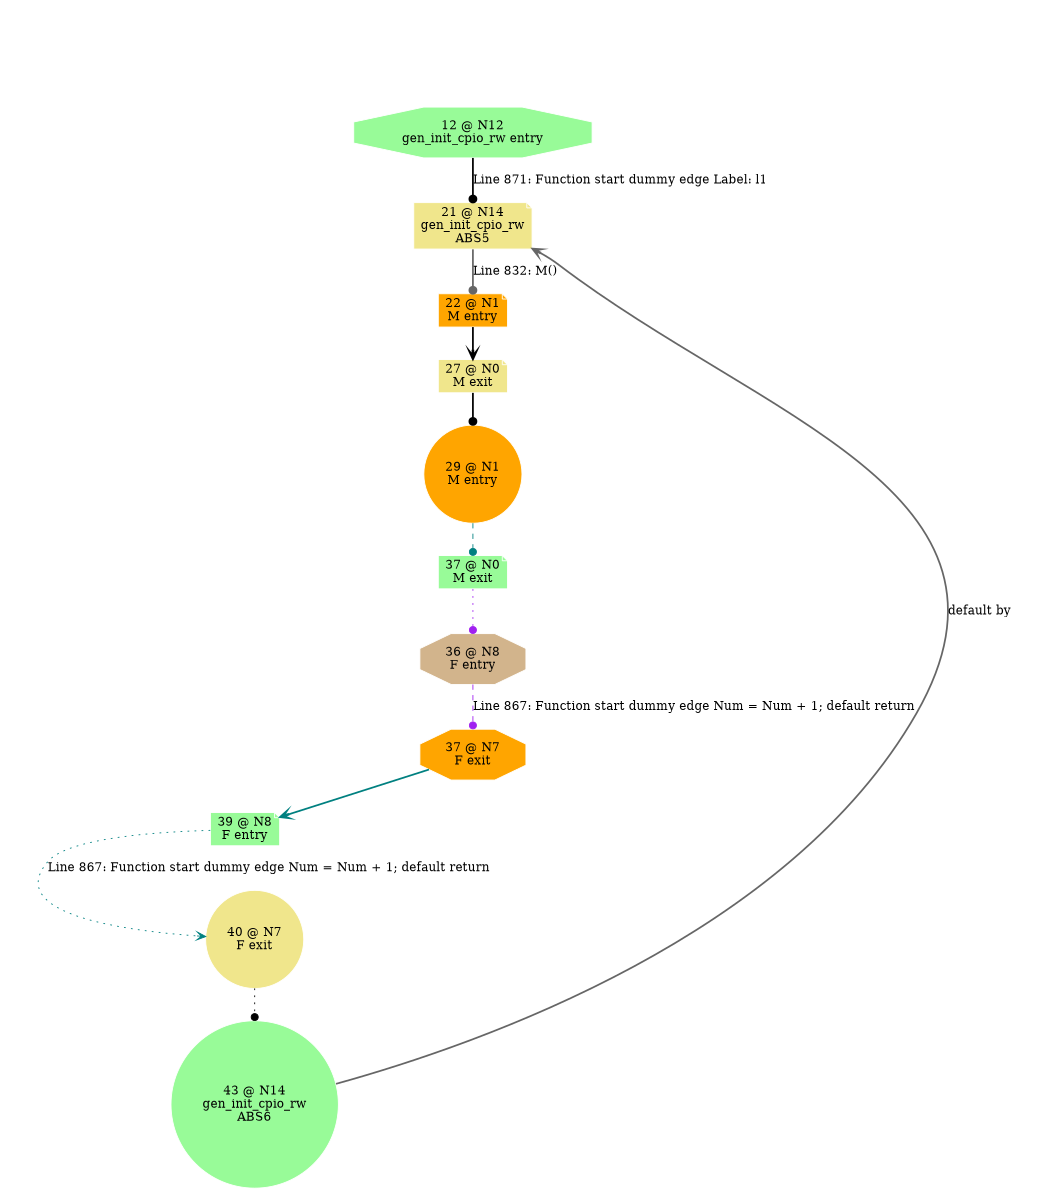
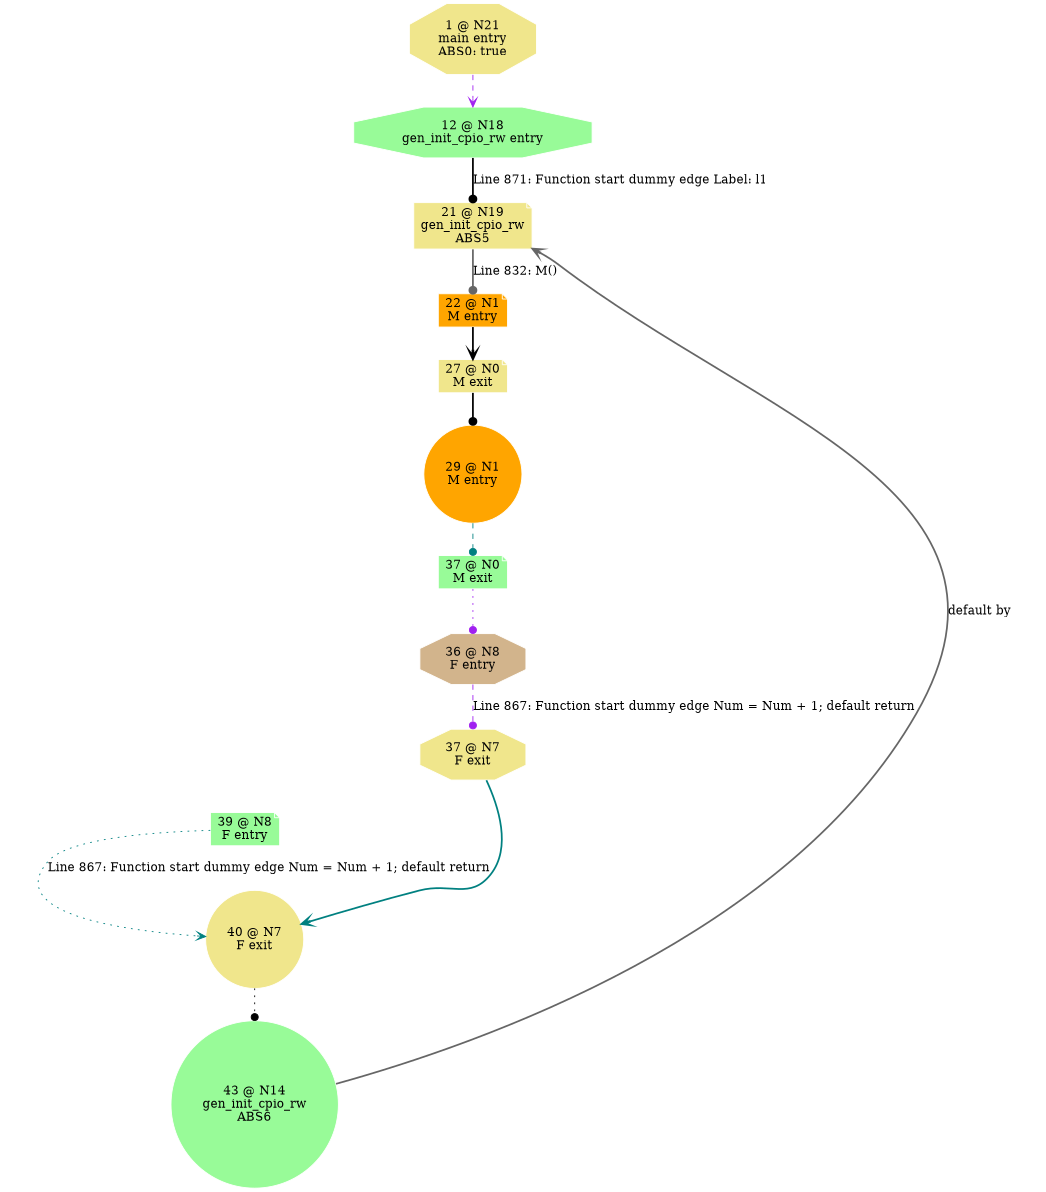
none -> (473, 39)
(473, 133) -> (473, 133)
(473, 226) -> (473, 226)
(473, 755) -> (473, 755)
(359, 792) -> (450, 889)
